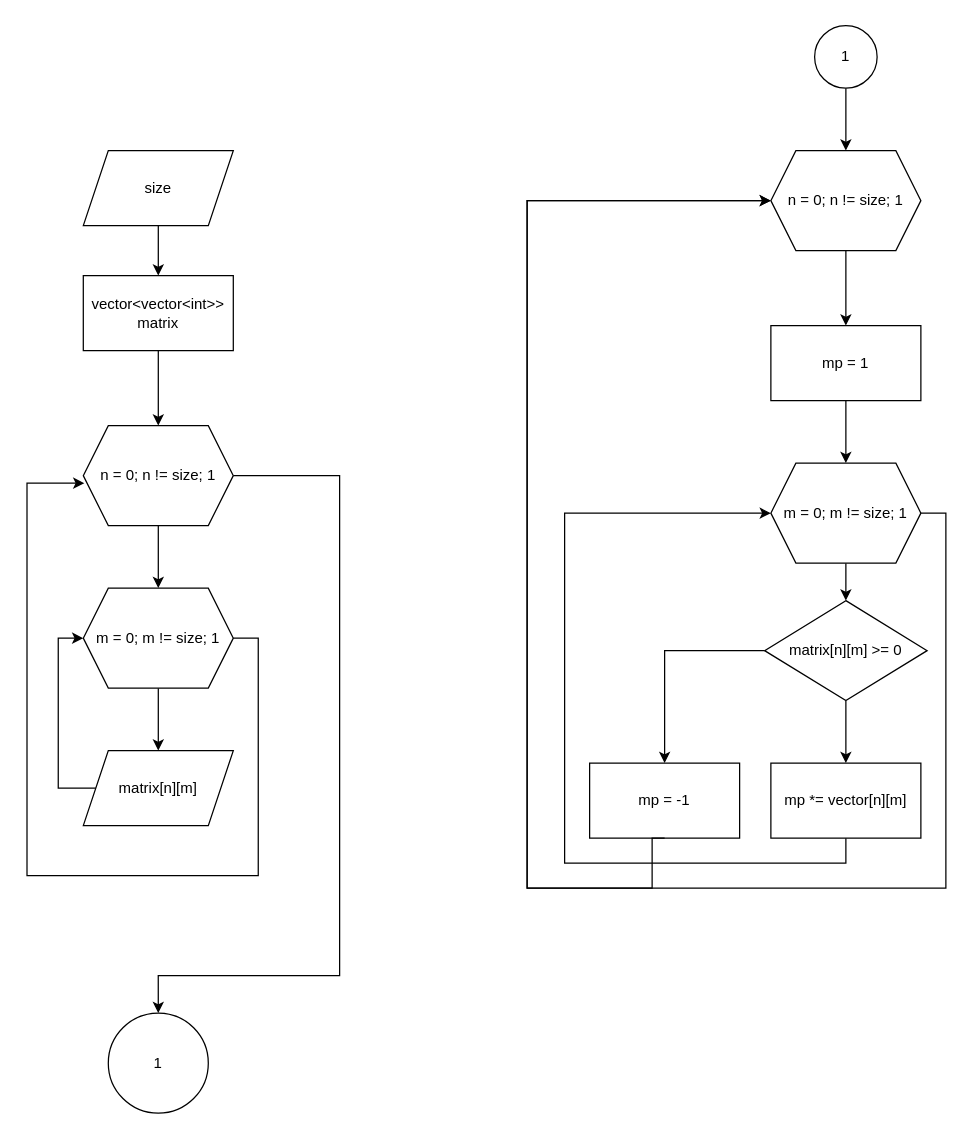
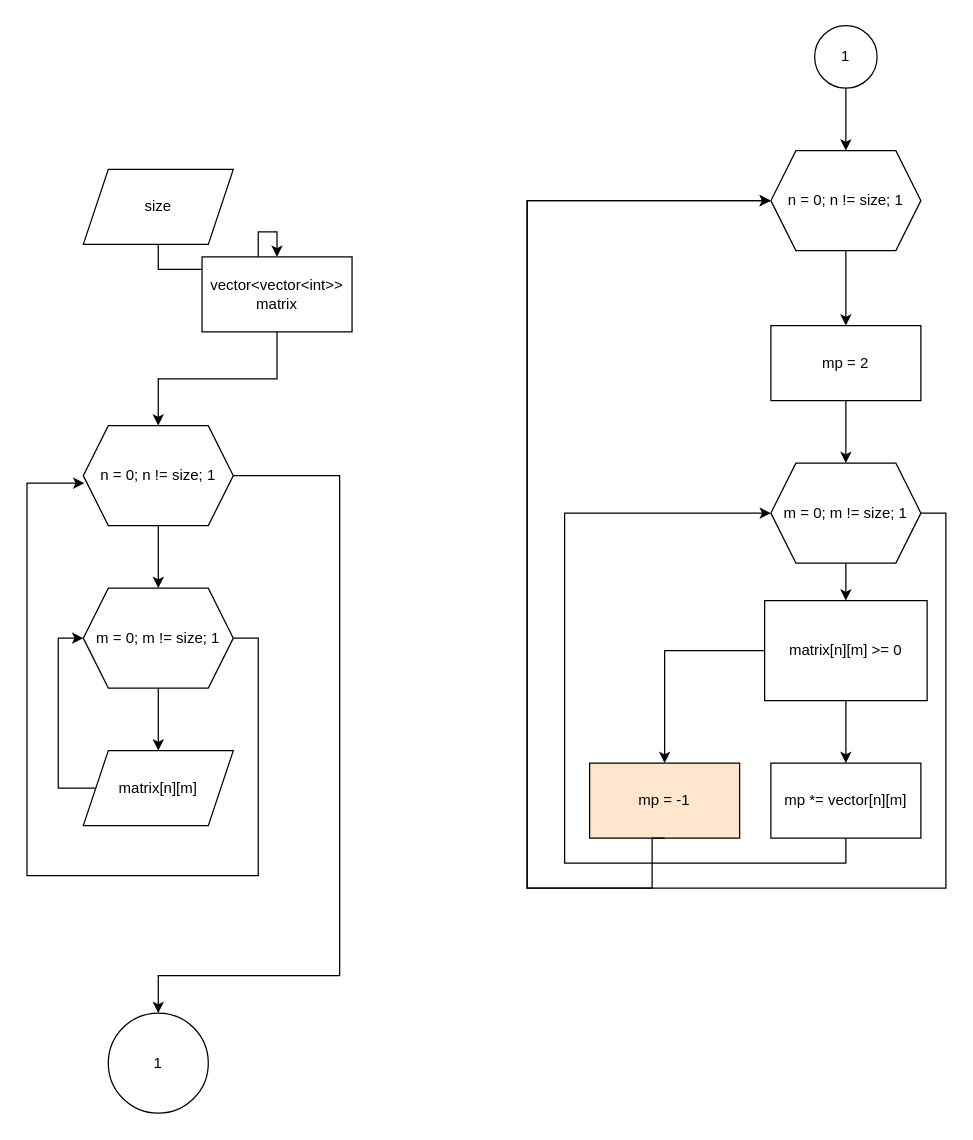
(158, 188) -> (158, 207)
(158, 313) -> (277, 294)
(846, 363) -> (846, 363)
(846, 651) -> (846, 651)
(664, 801) -> (664, 801)
